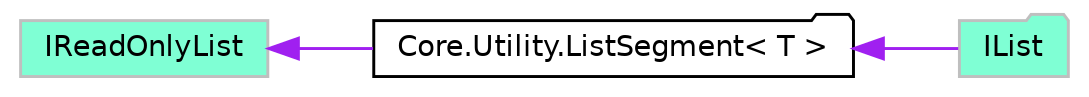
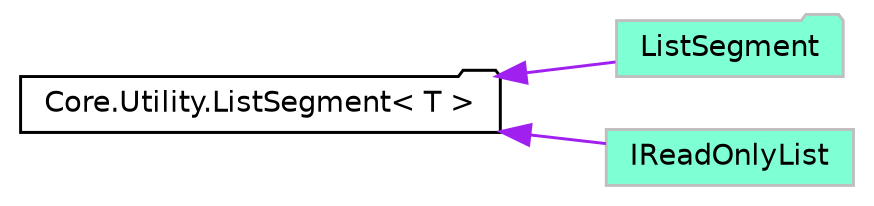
(336, 49) -> (568, 139)
(1014, 49) -> (730, 49)
